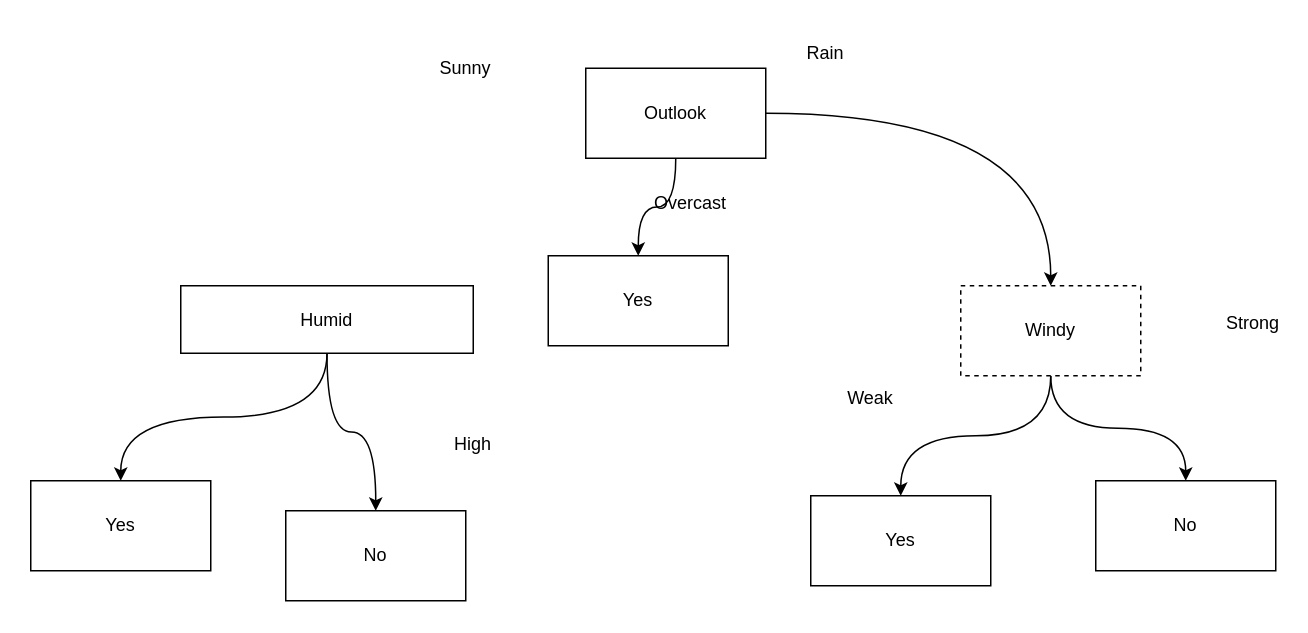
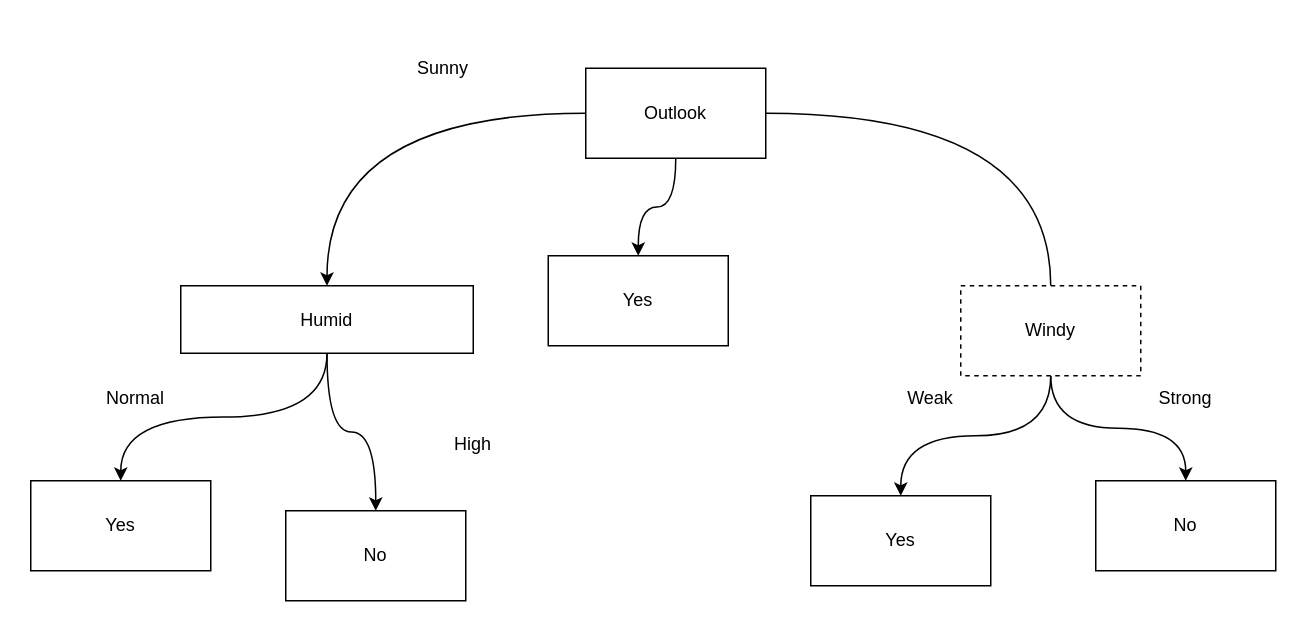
(826, 53) -> none
(466, 68) -> (443, 68)
none -> (417, 141)
(994, 164) -> (995, 168)
(691, 203) -> none
(1253, 323) -> (1186, 398)
none -> (136, 398)
(871, 398) -> (931, 398)
